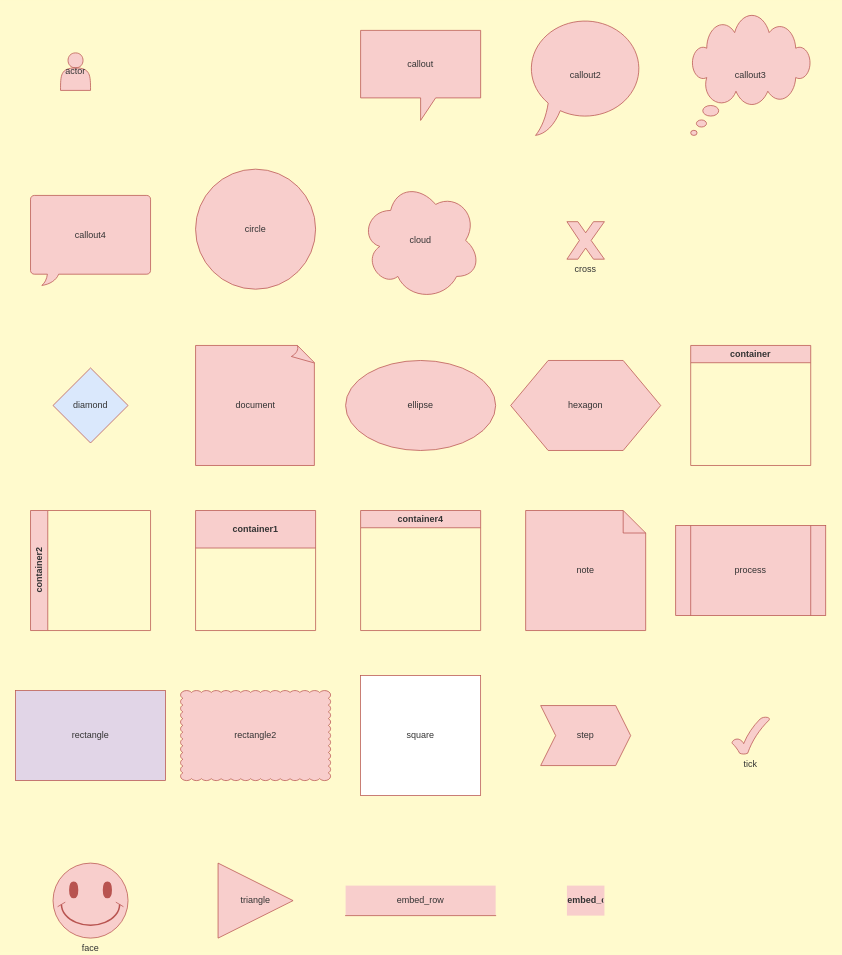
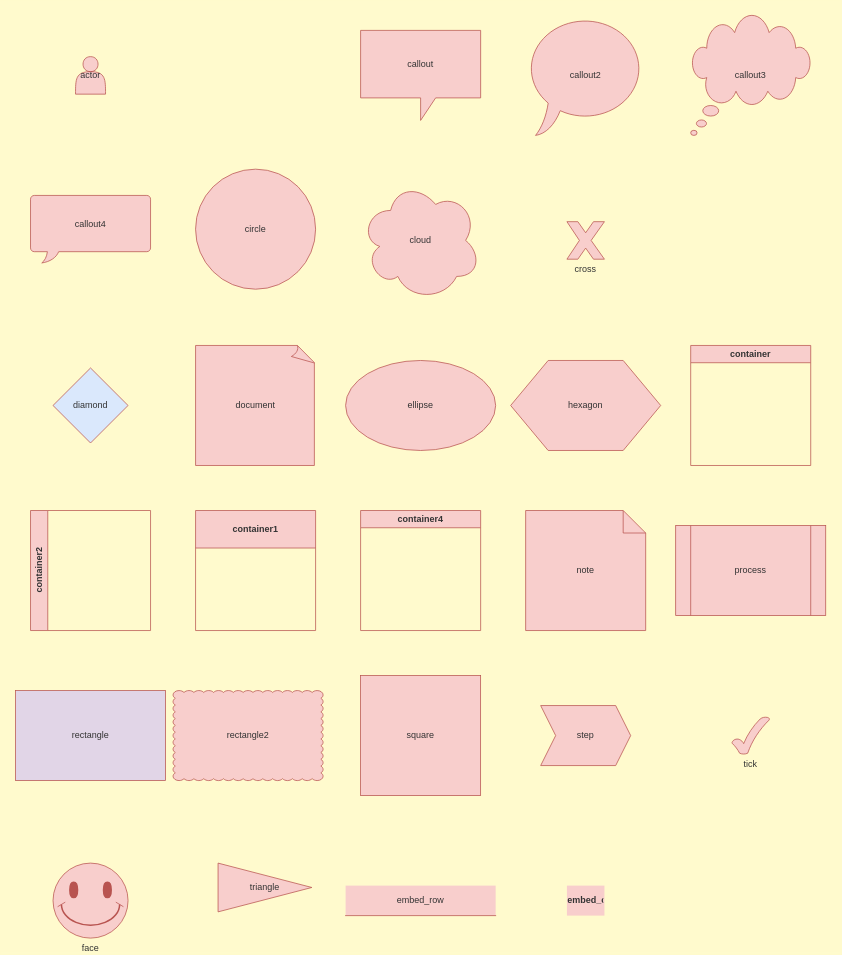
(75, 72) -> (90, 75)
(90, 240) -> (90, 229)
(255, 735) -> (248, 735)
(420, 735) -> (420, 735)
(255, 900) -> (265, 887)
